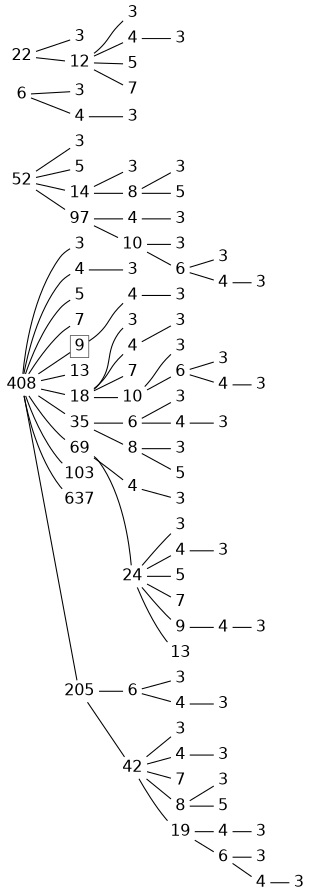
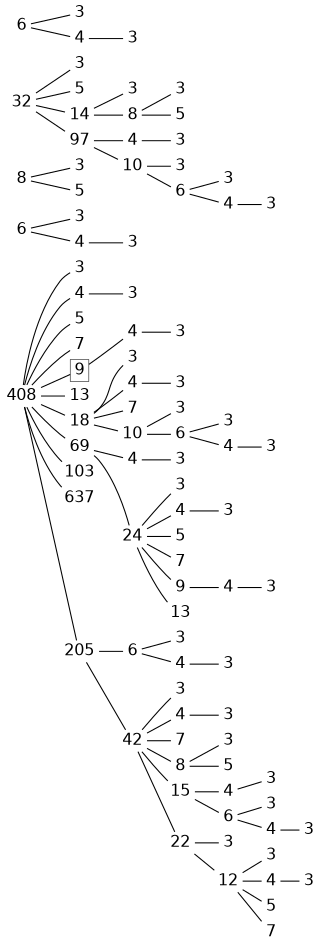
(22, 181) -> (22, 102)
(80, 423) -> none
none -> (156, 792)
(180, 832) -> (180, 792)
